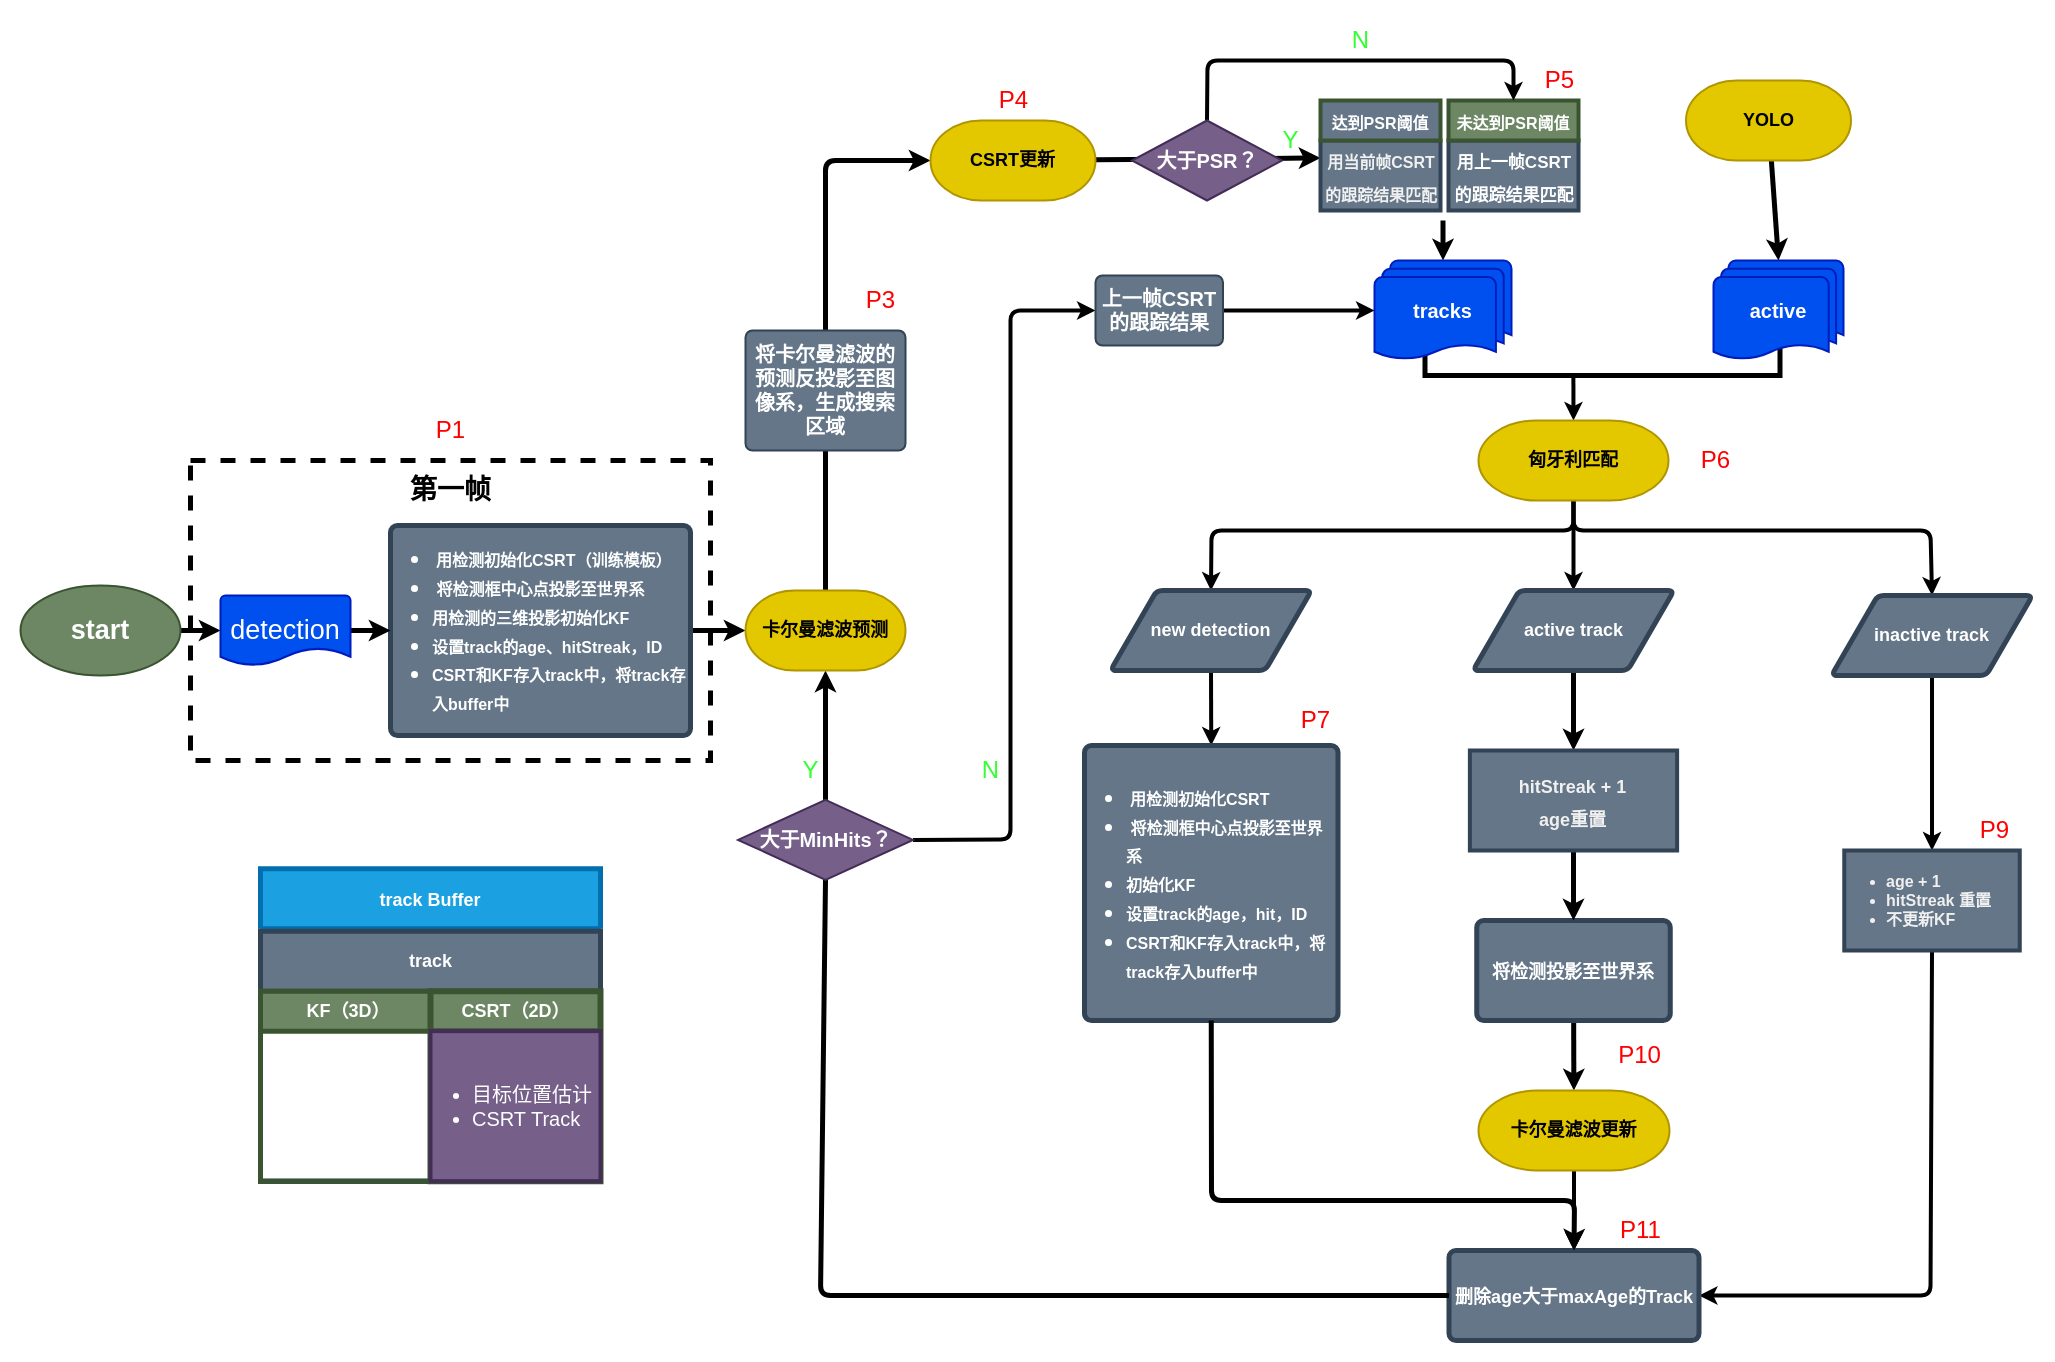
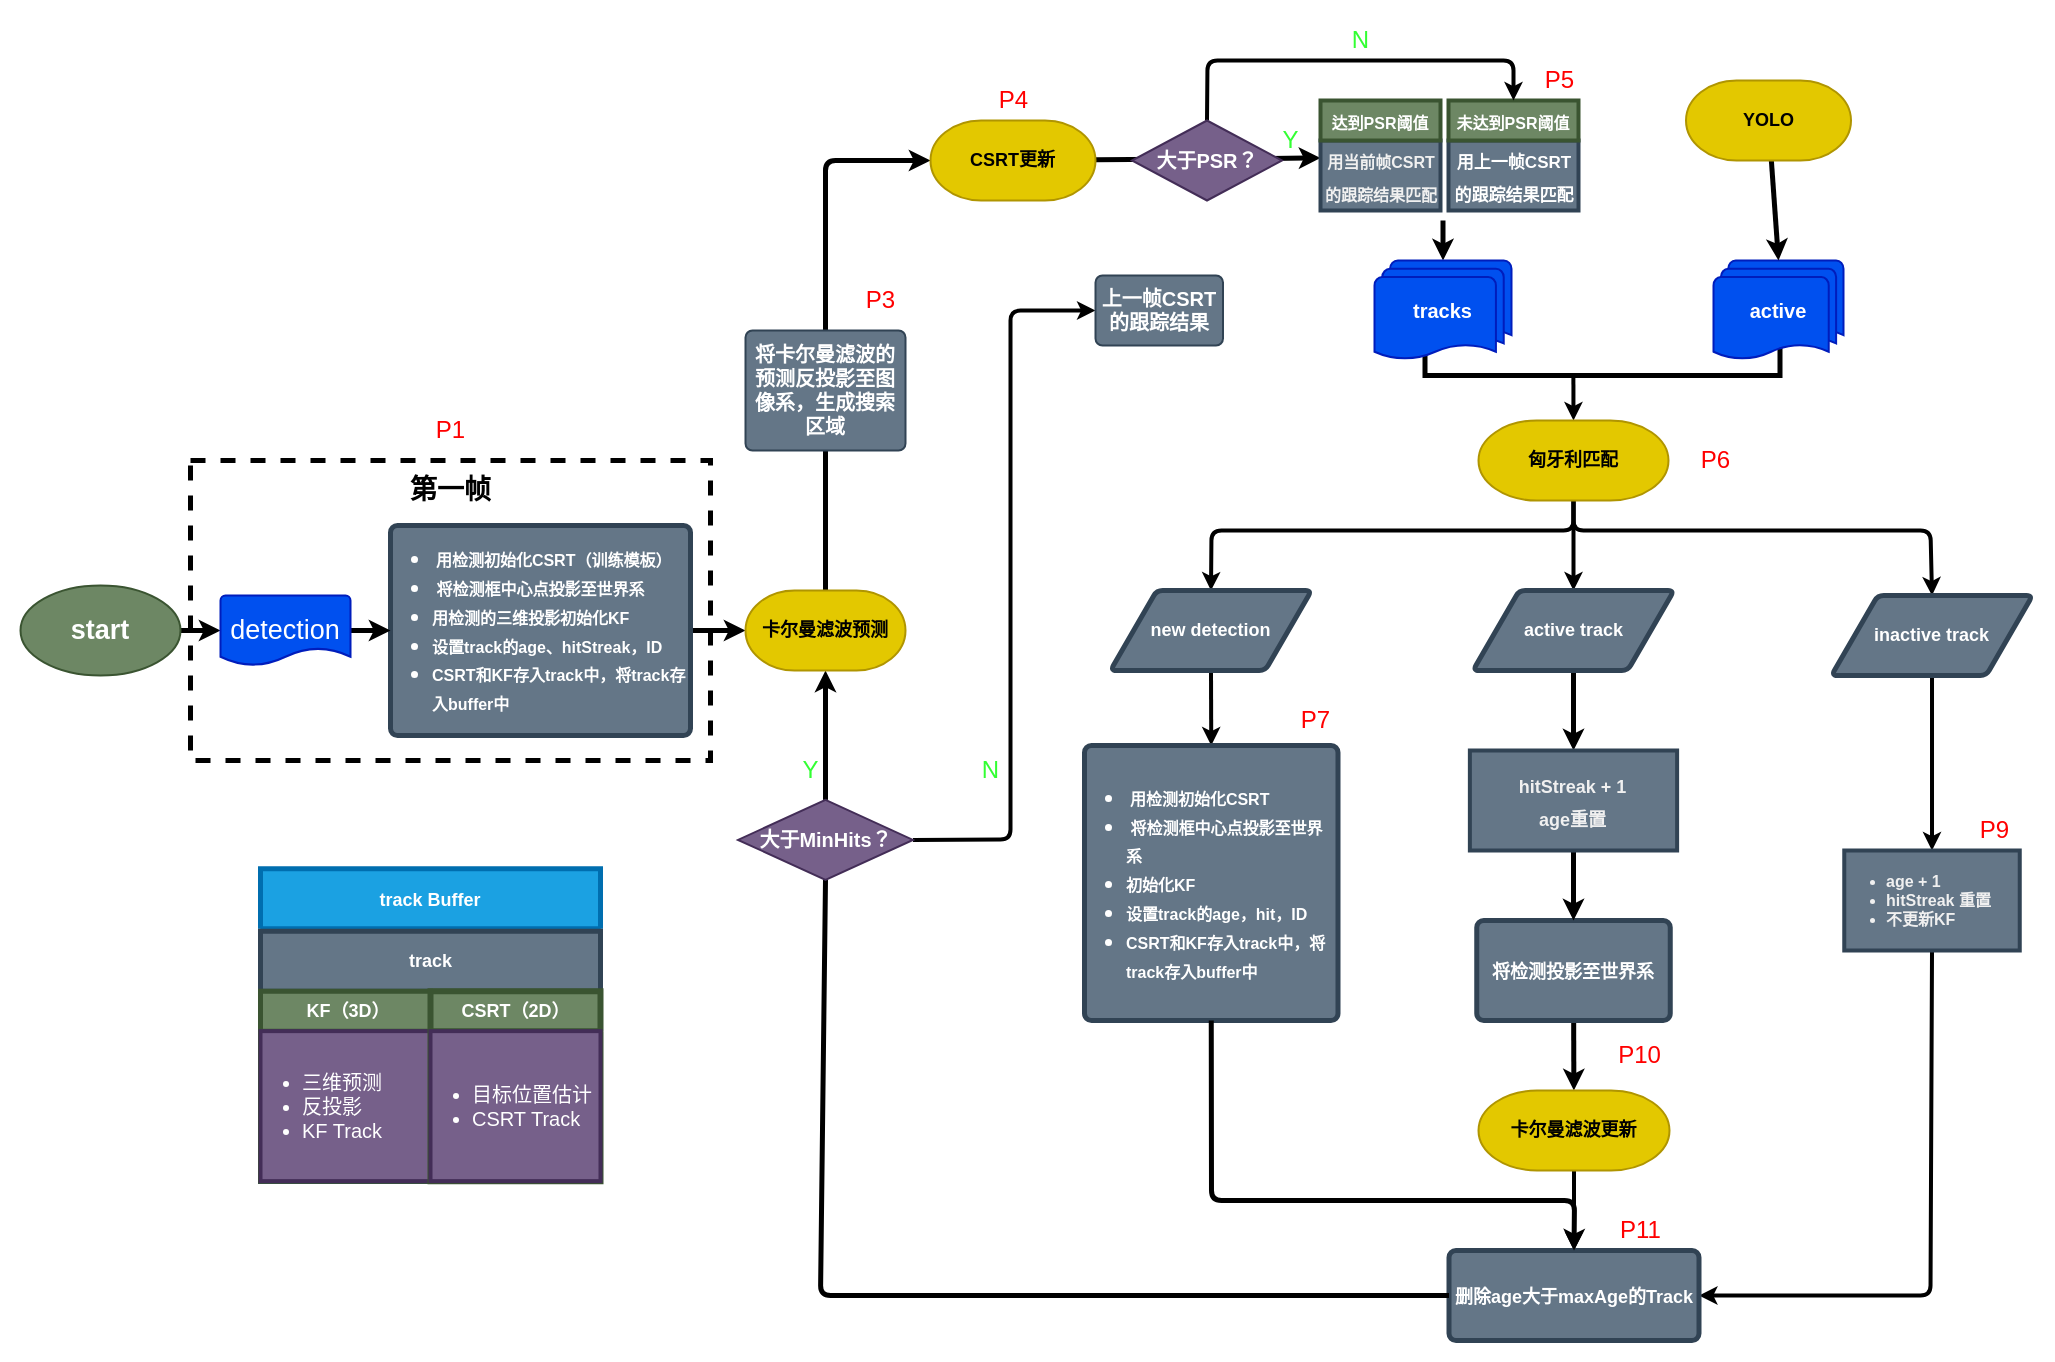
(1381, 121) -> (1381, 121)
(1292, 311) -> none
none -> (346, 1106)
